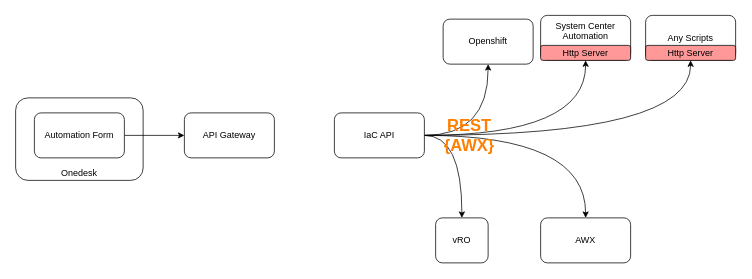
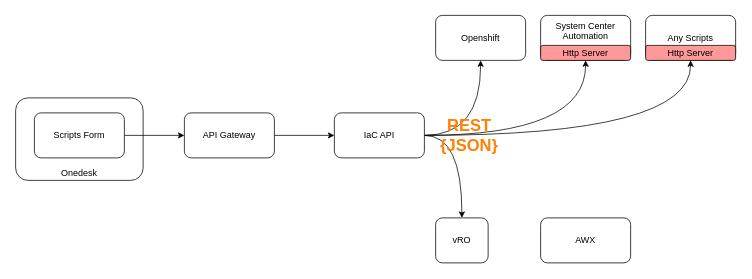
(488, 42) -> (480, 38)
(79, 135) -> (79, 135)
none -> (301, 135)
(469, 135) -> (469, 135)
(535, 151) -> none
